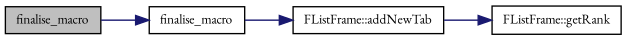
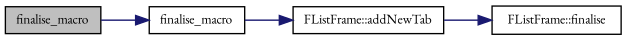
(557, 20) -> (557, 20)
